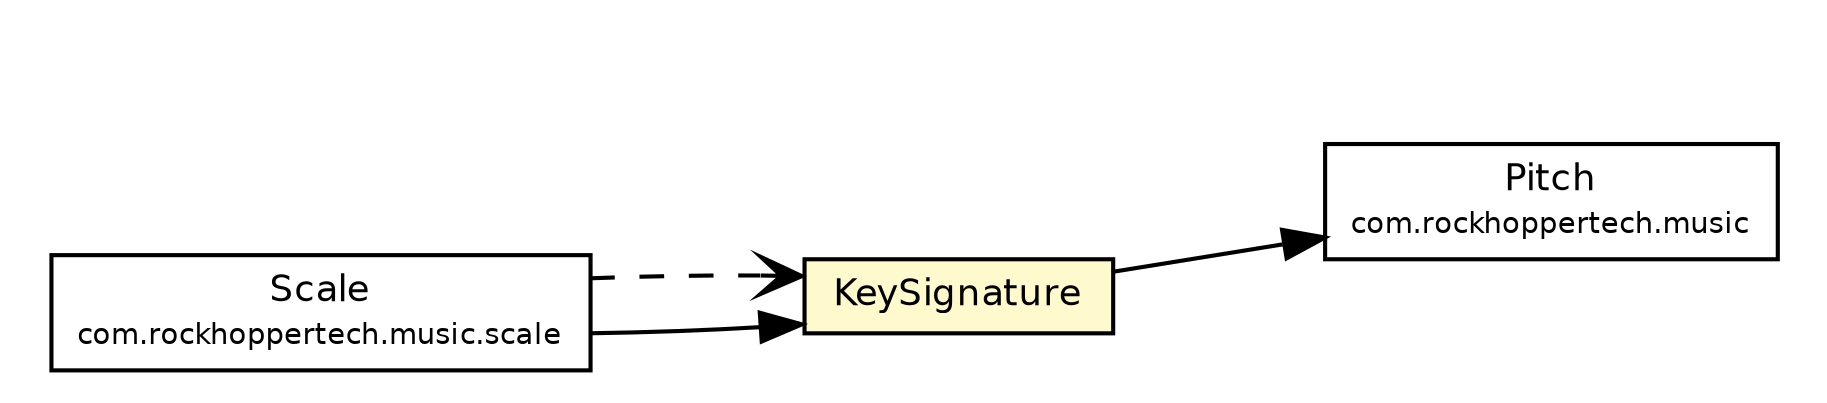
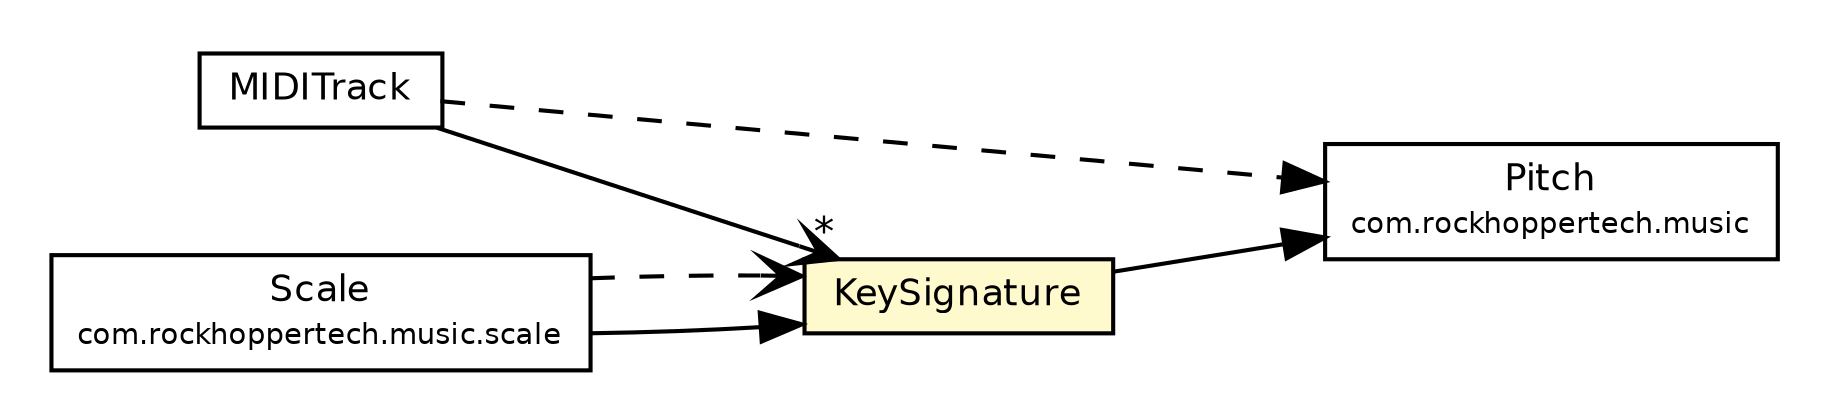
none -> (319, 91)
